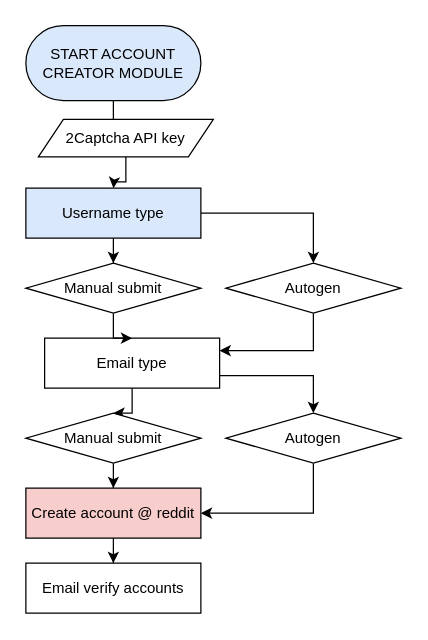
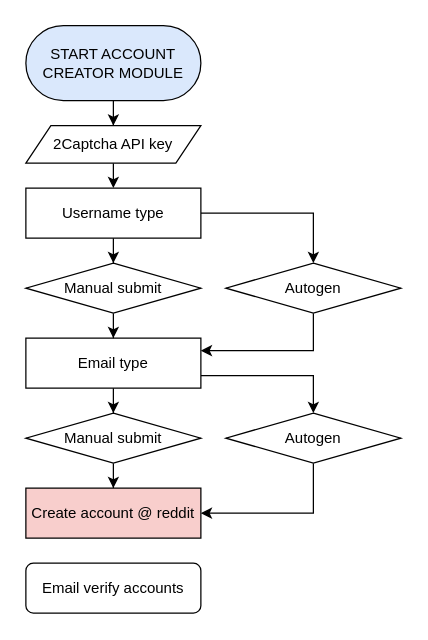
(126, 138) -> (113, 144)
(113, 213) -> (113, 213)
(132, 363) -> (113, 363)
(113, 555) -> none
(113, 588) -> (113, 588)
